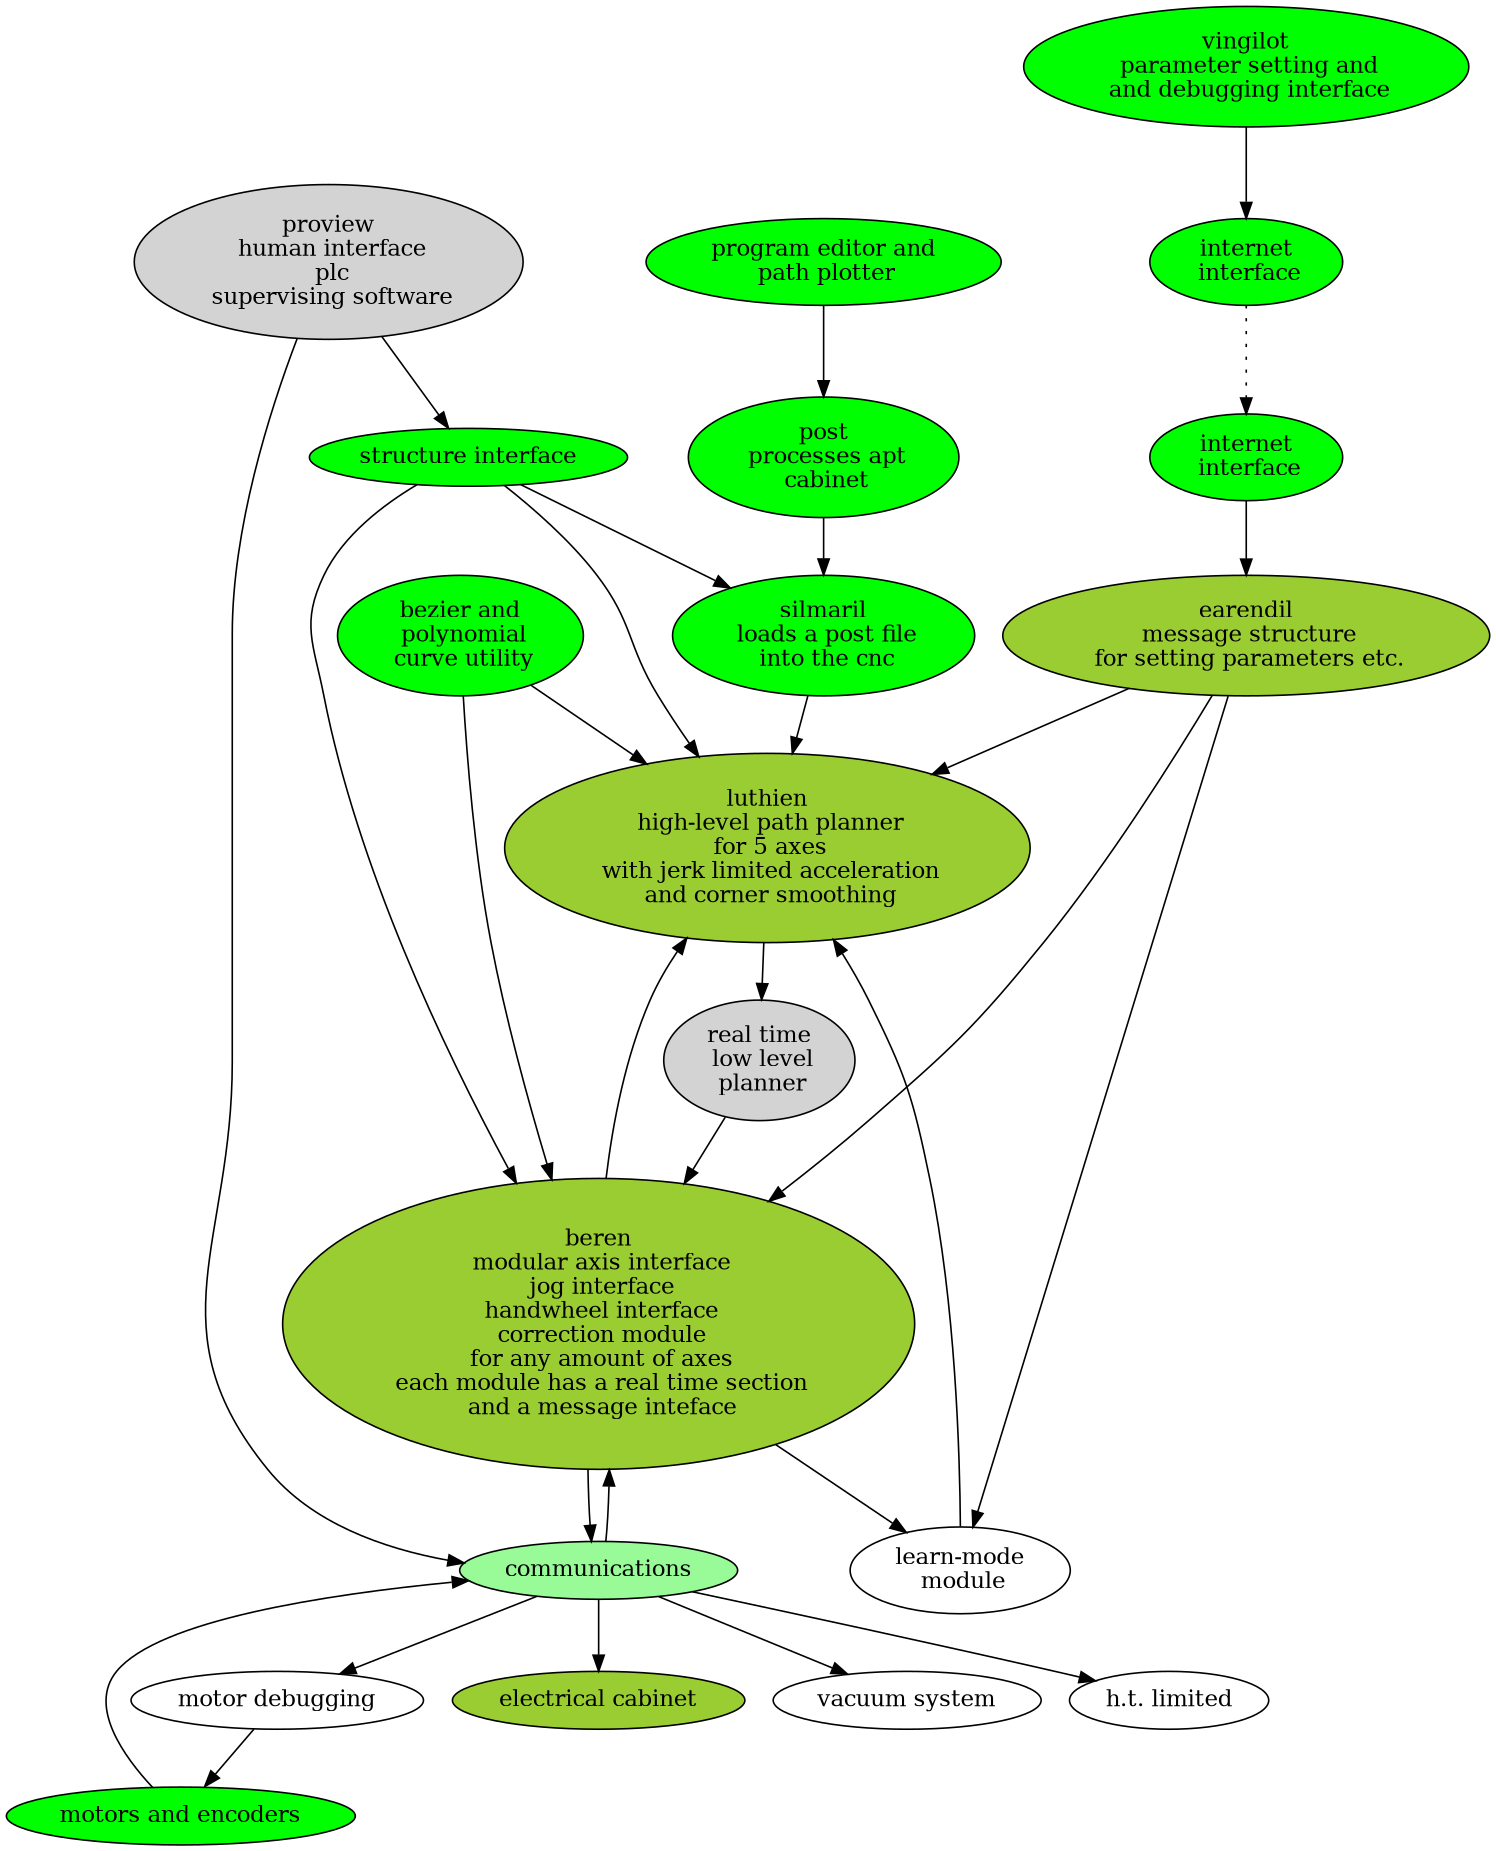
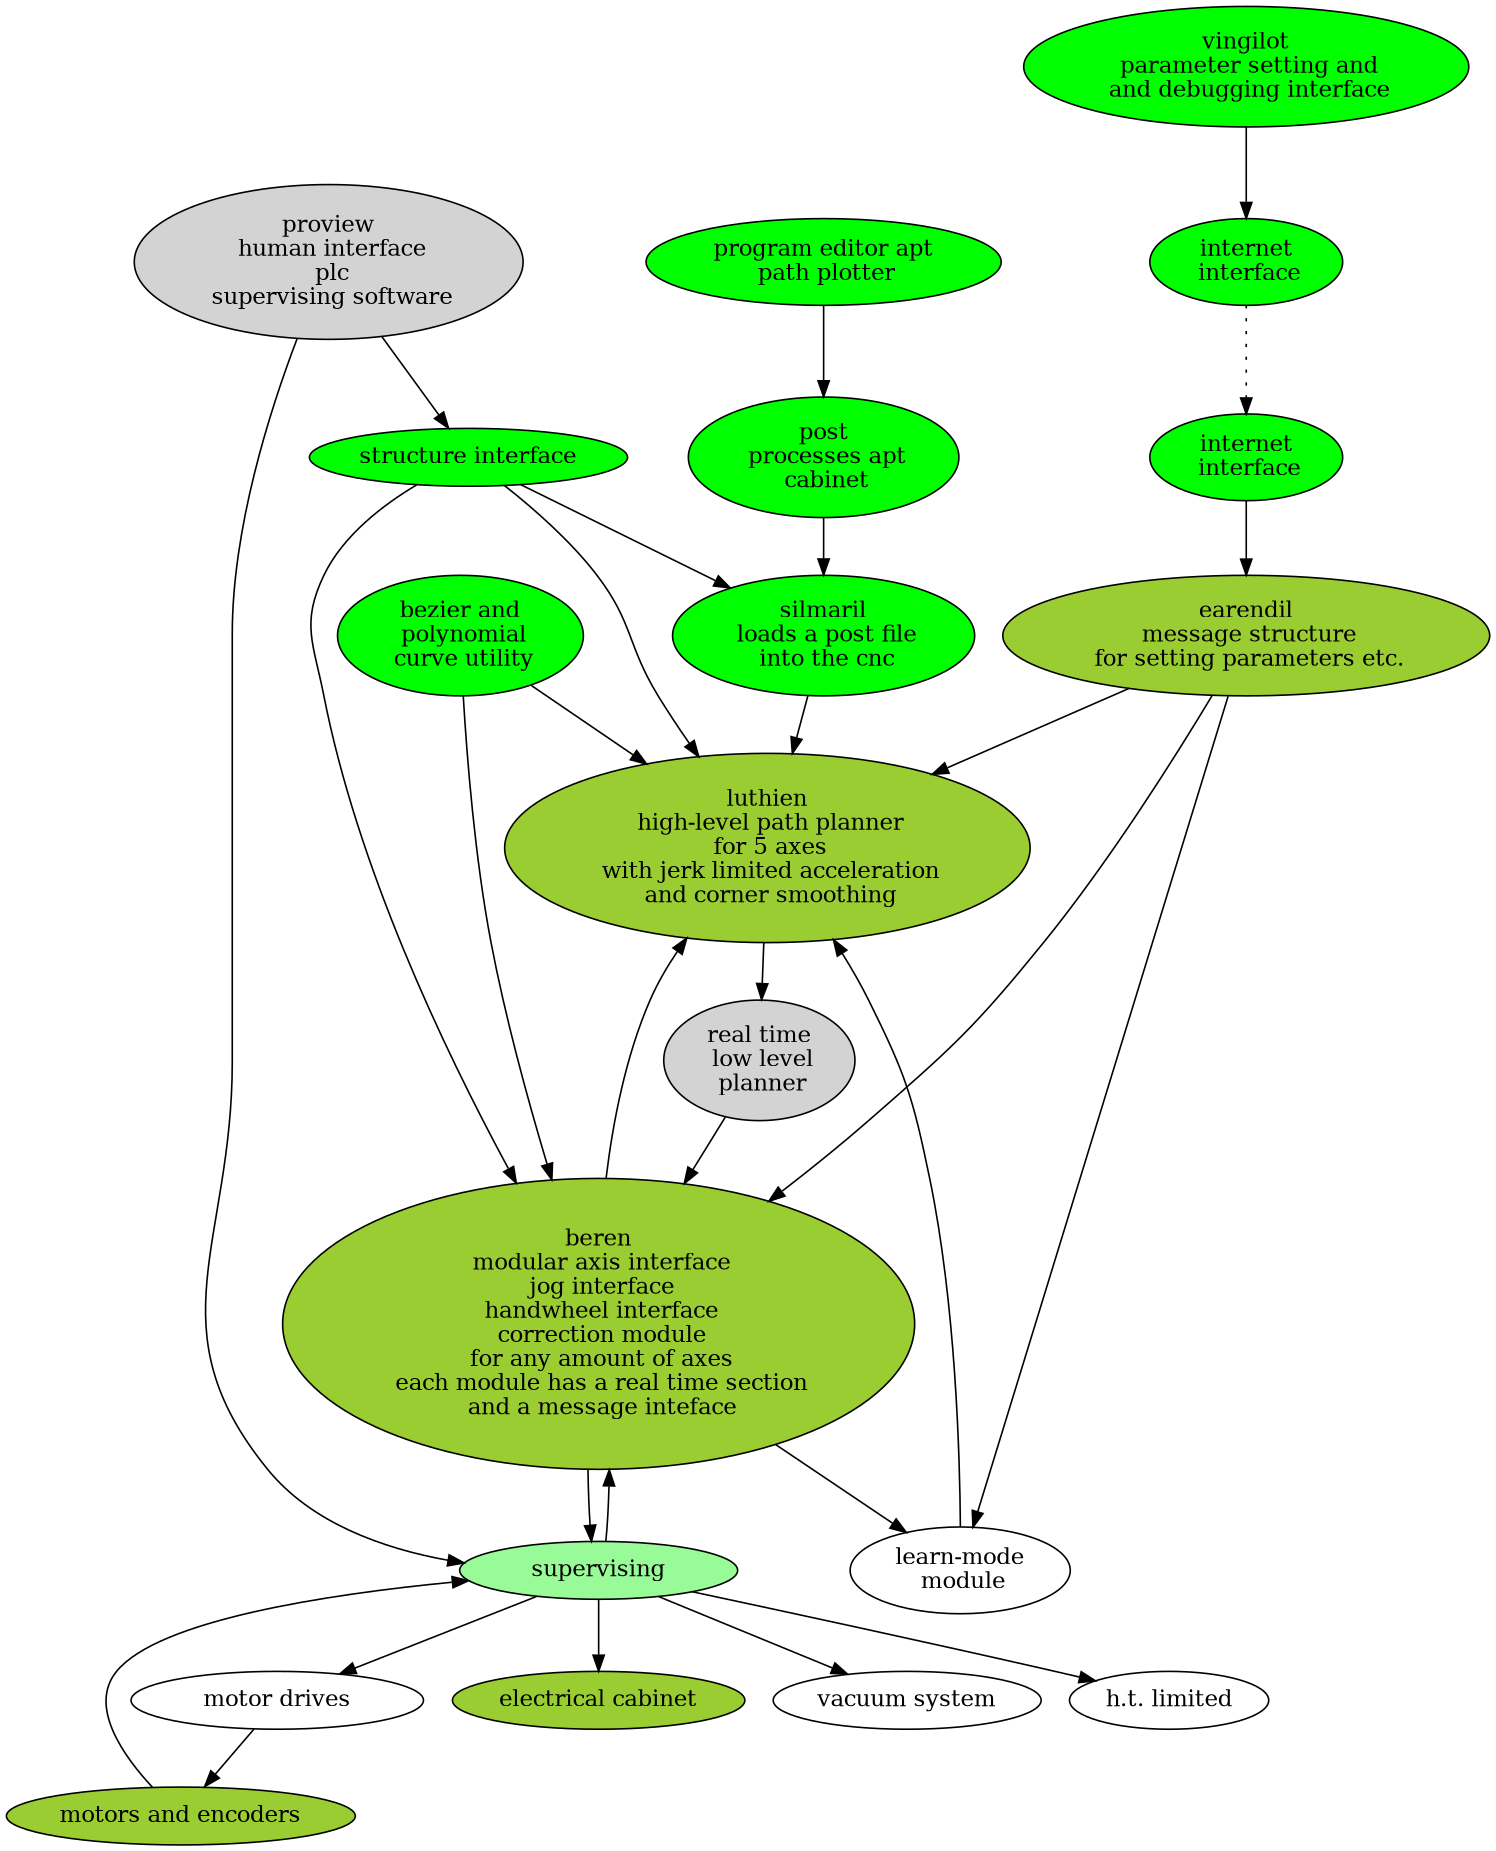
(824, 262) -> (824, 262)
(599, 1570) -> (599, 1570)
(277, 1700) -> (277, 1700)
(181, 1816) -> (181, 1816)
